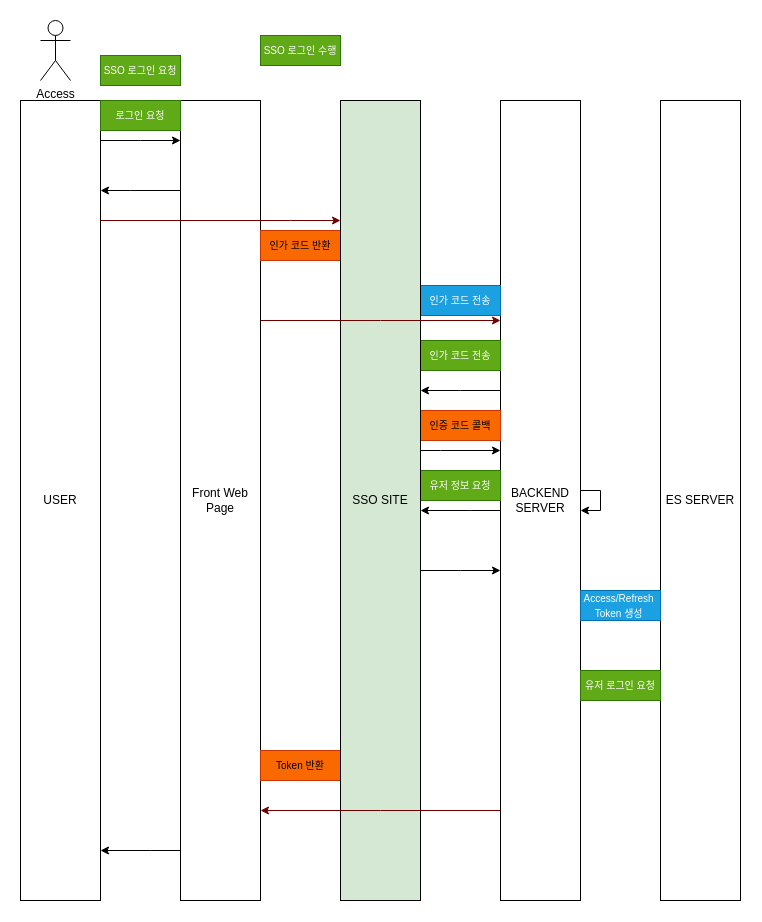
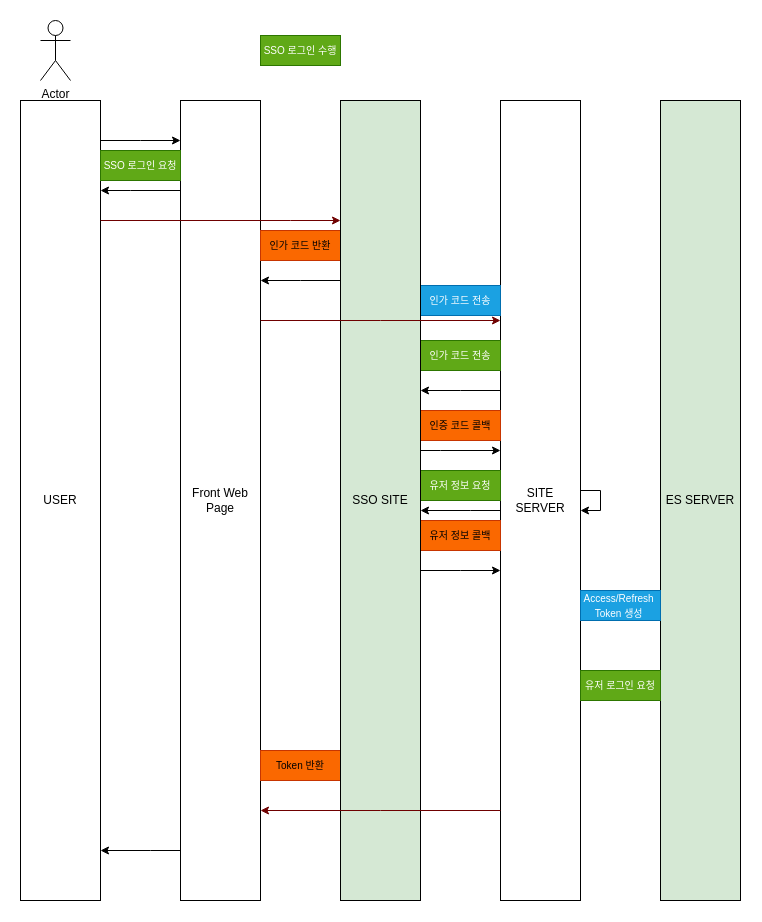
(141, 71) -> (141, 166)
(56, 95) -> (56, 95)
(141, 116) -> none
none -> (305, 281)
(541, 501) -> (541, 501)
(701, 501) -> (701, 501)
none -> (461, 536)
